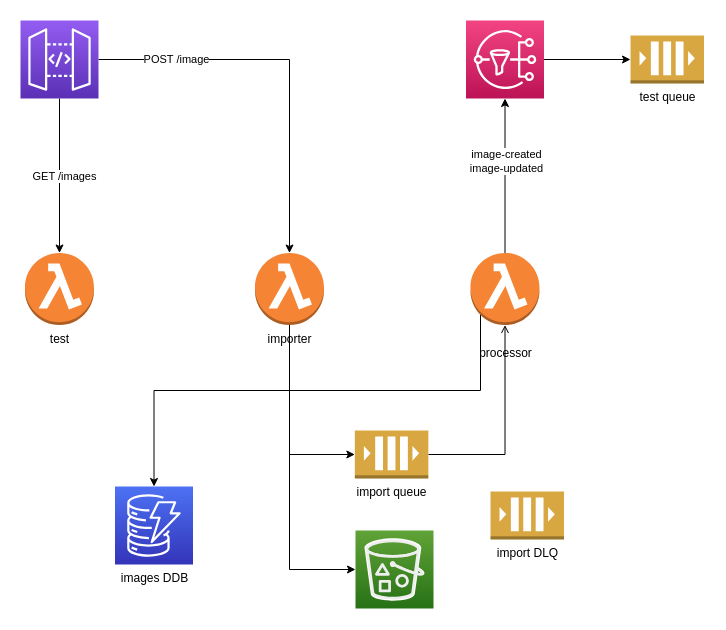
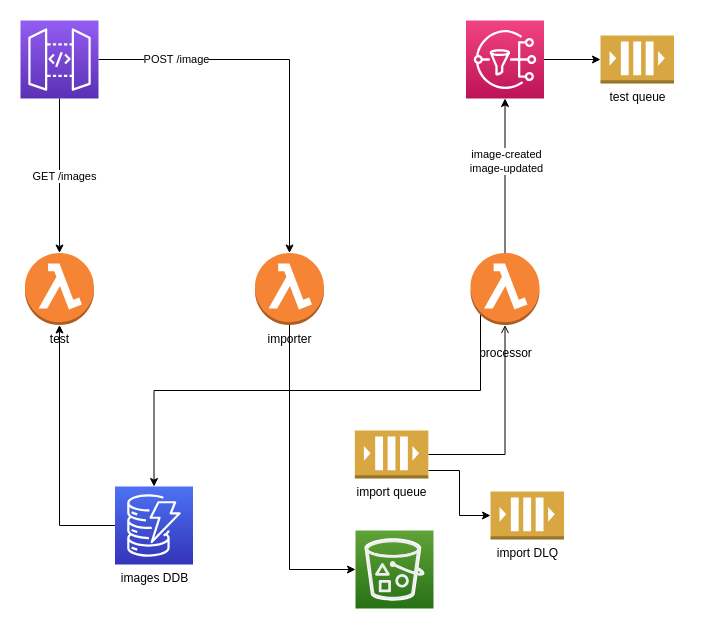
(667, 60) -> (637, 60)
none -> (60, 455)
(319, 455) -> none
none -> (460, 490)
